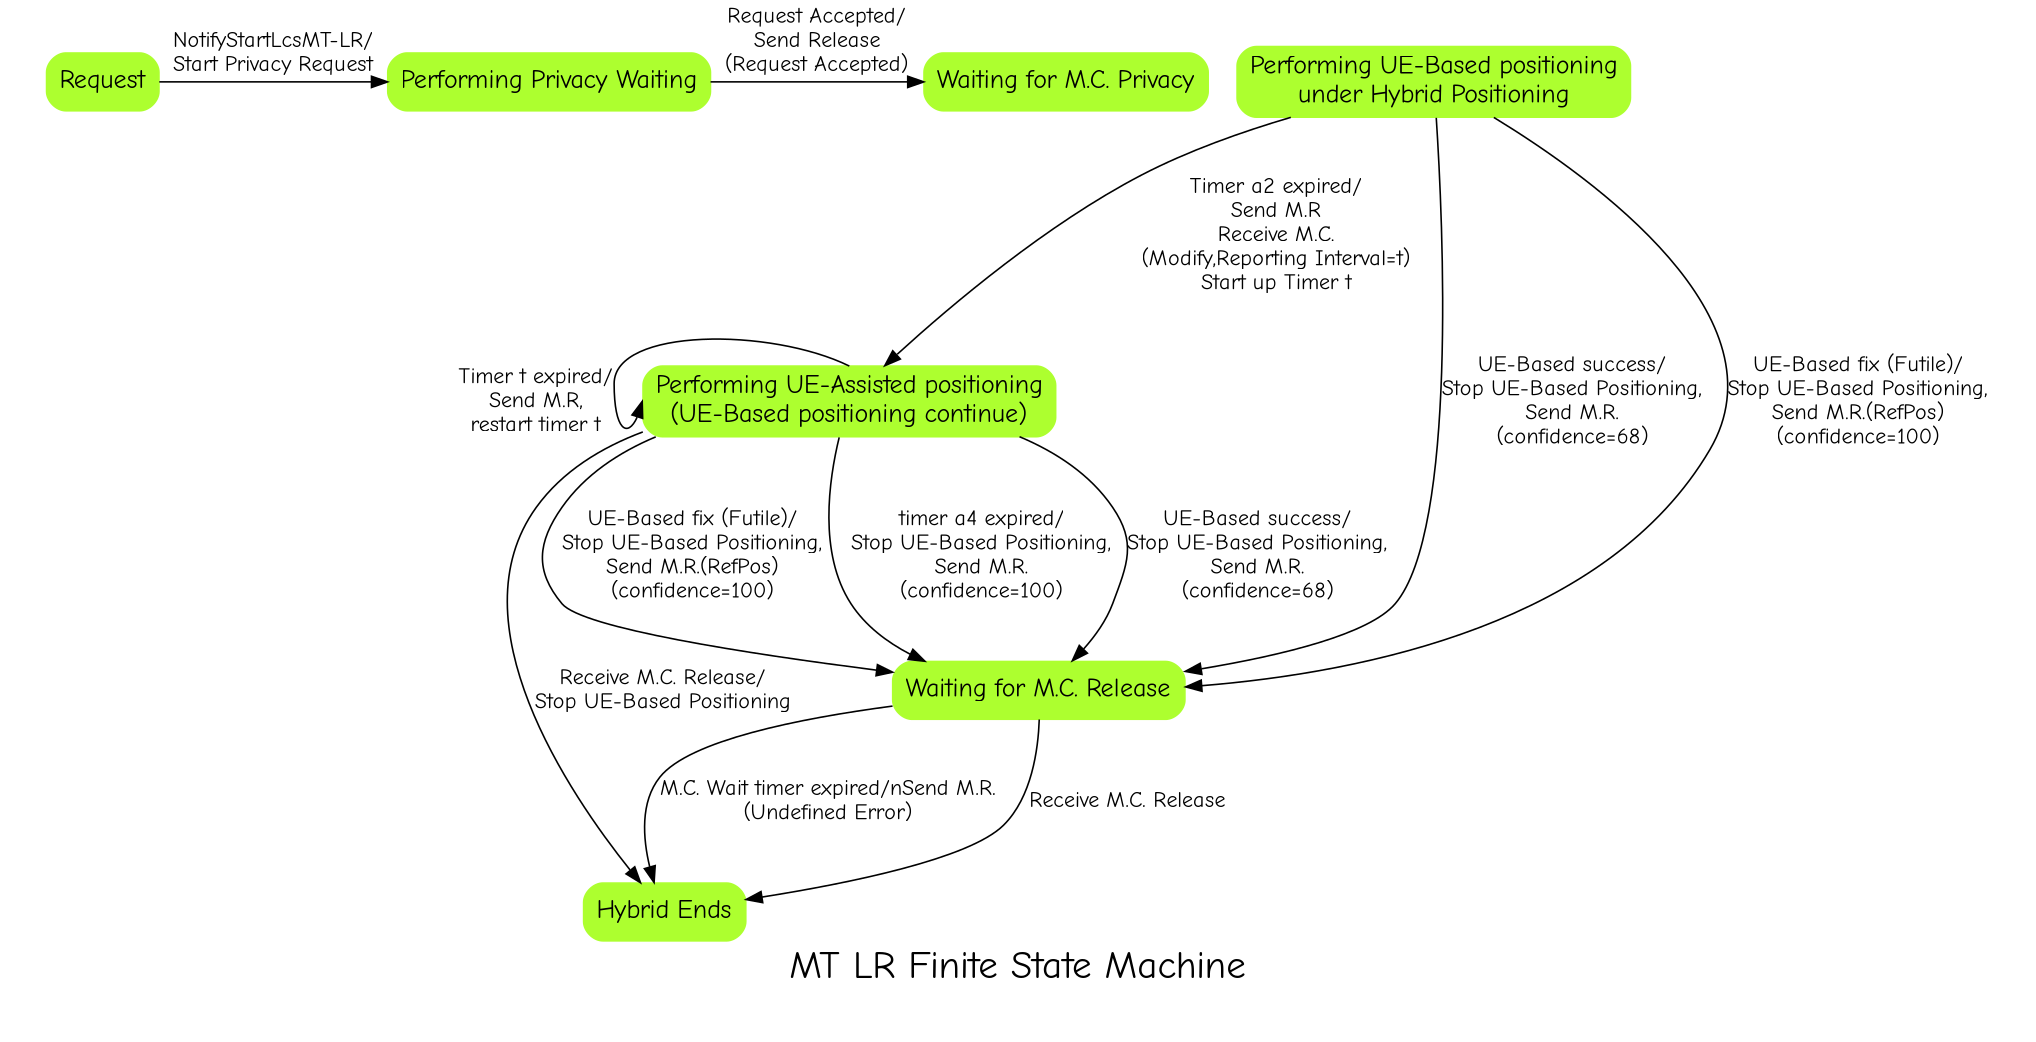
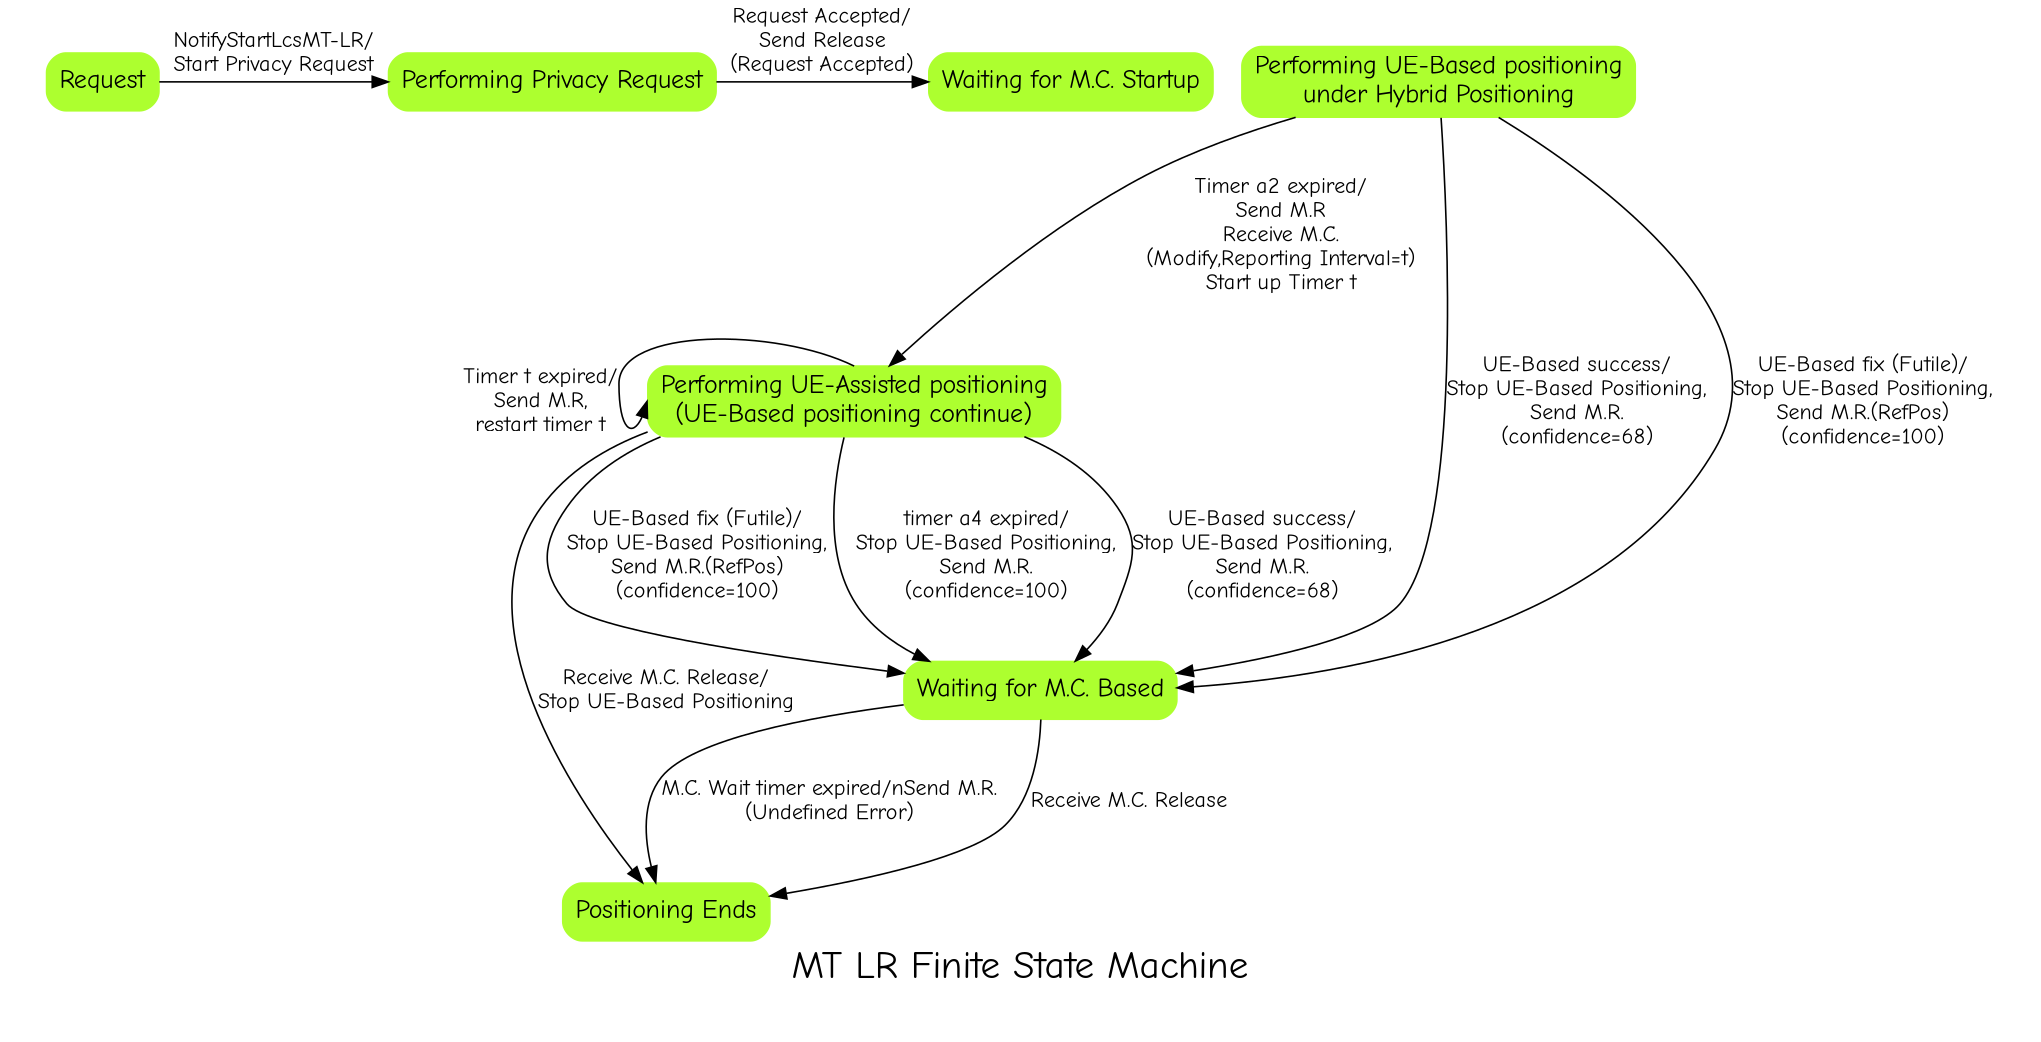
(549, 82) -> (552, 82)
(1066, 82) -> (1071, 82)
(1039, 690) -> (1040, 690)
(665, 912) -> (666, 912)
